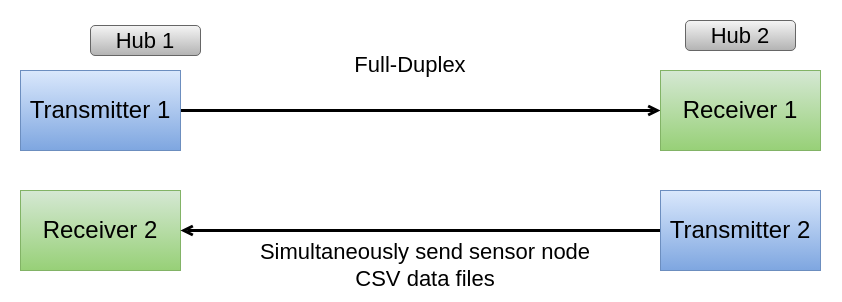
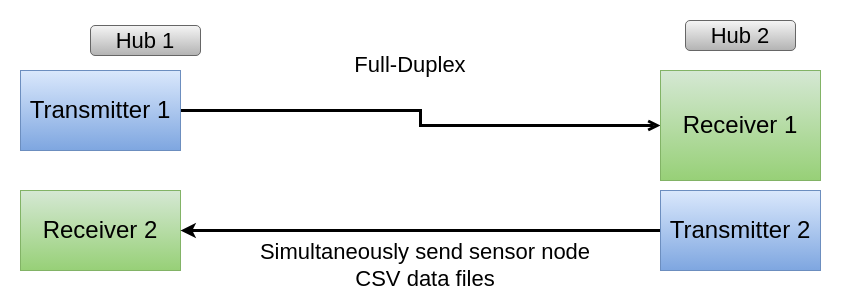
(741, 111) -> (741, 126)
(192, 231) -> (193, 231)
